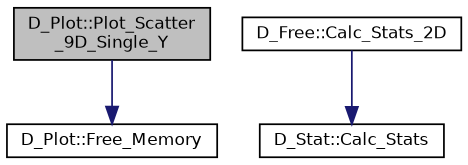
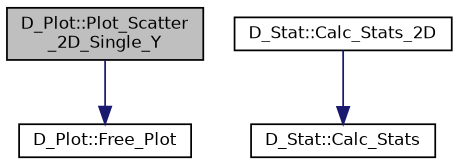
(112, 34) -> (105, 34)
(352, 34) -> (343, 34)
(112, 141) -> (105, 141)
